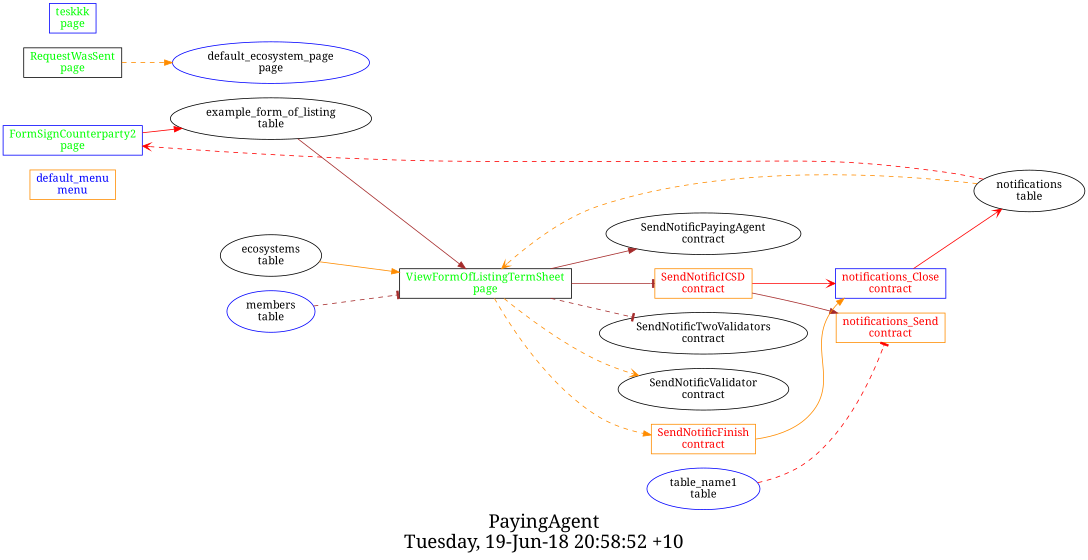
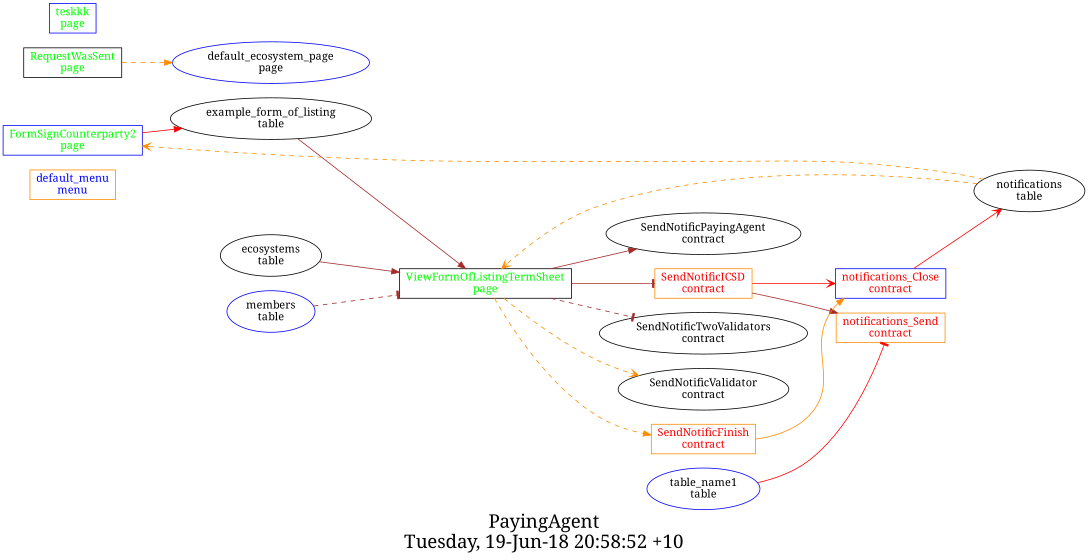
(567, 161) -> (567, 161)
(356, 267) -> (356, 267)
(838, 431) -> (838, 431)
